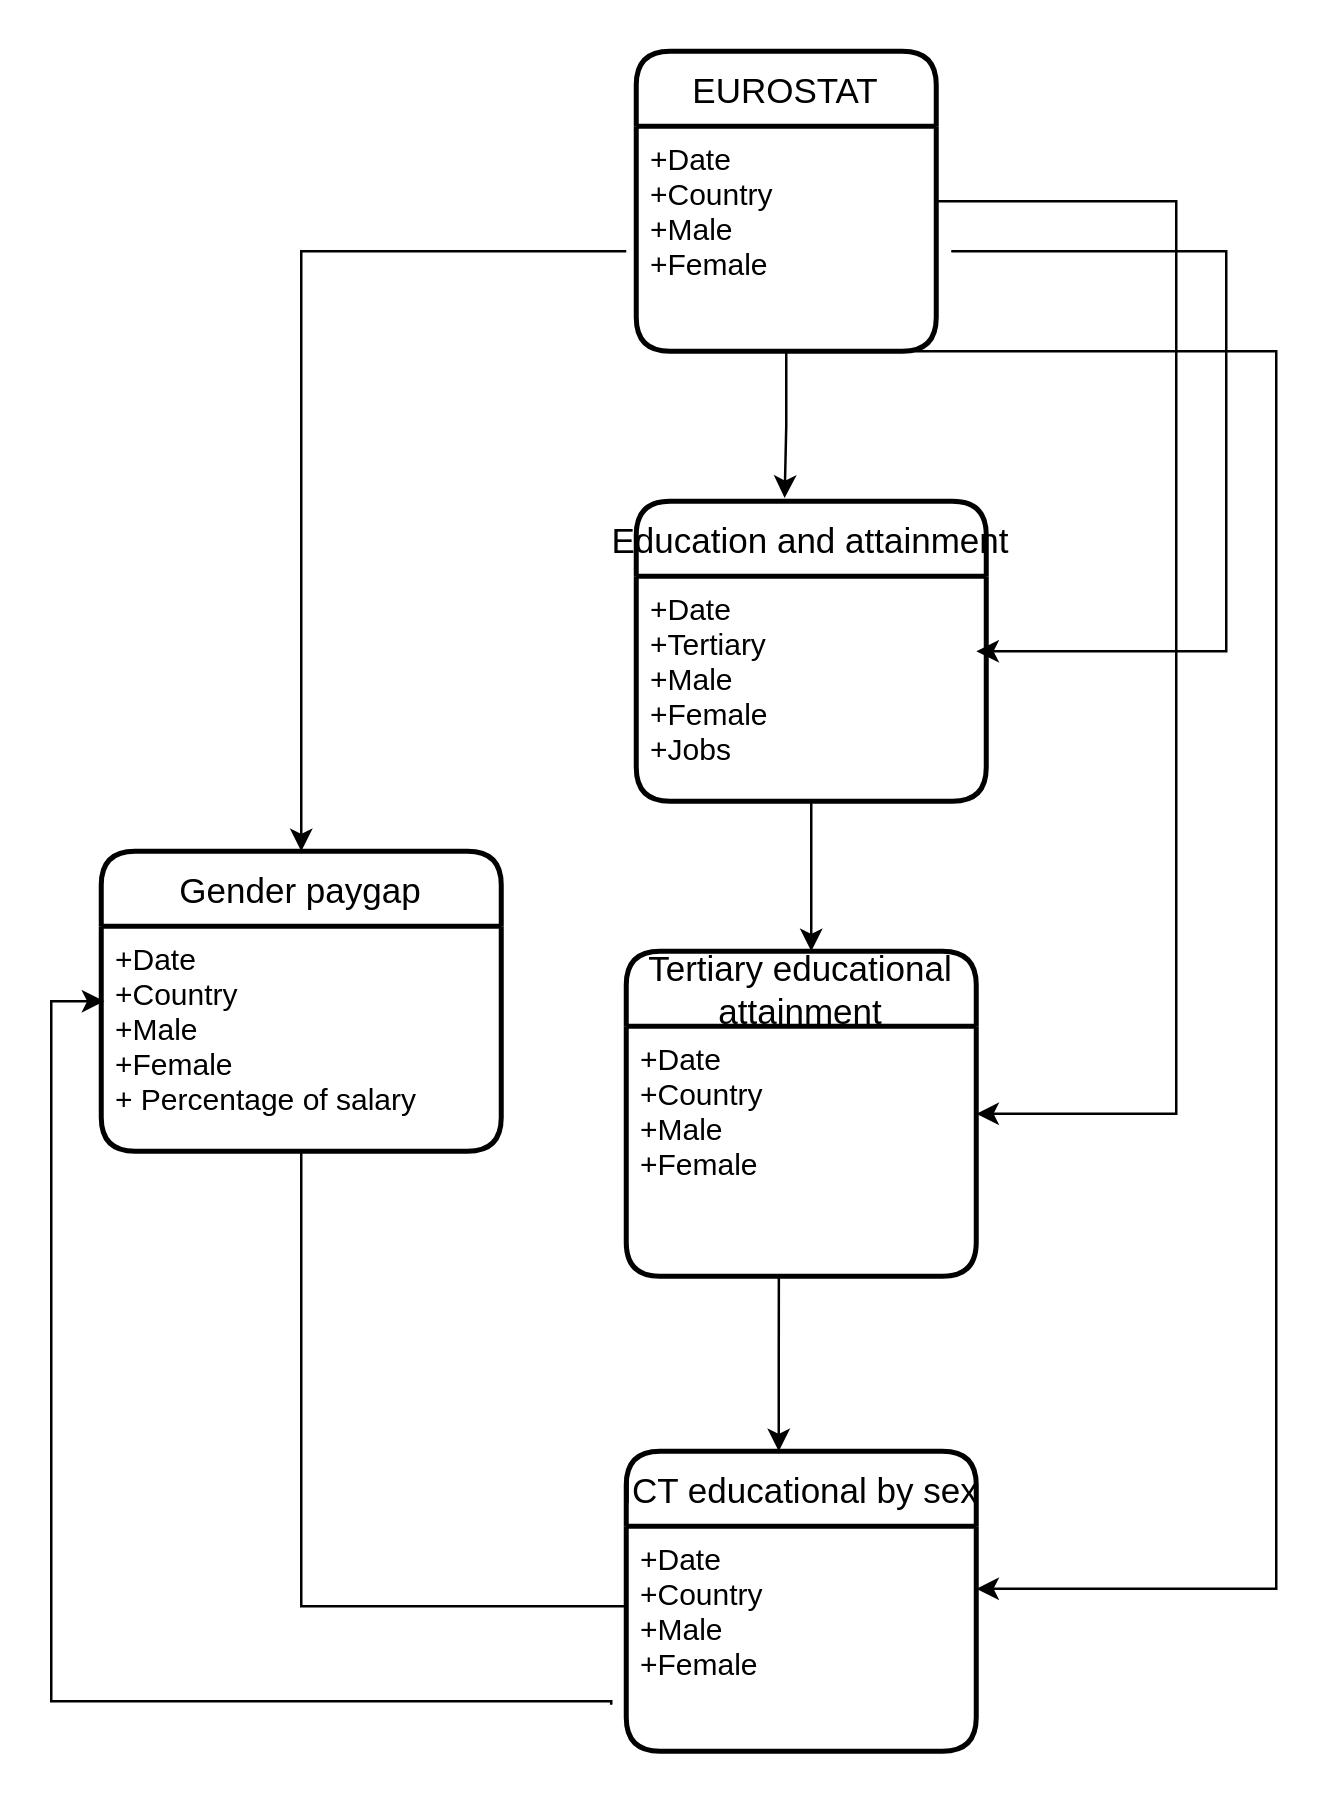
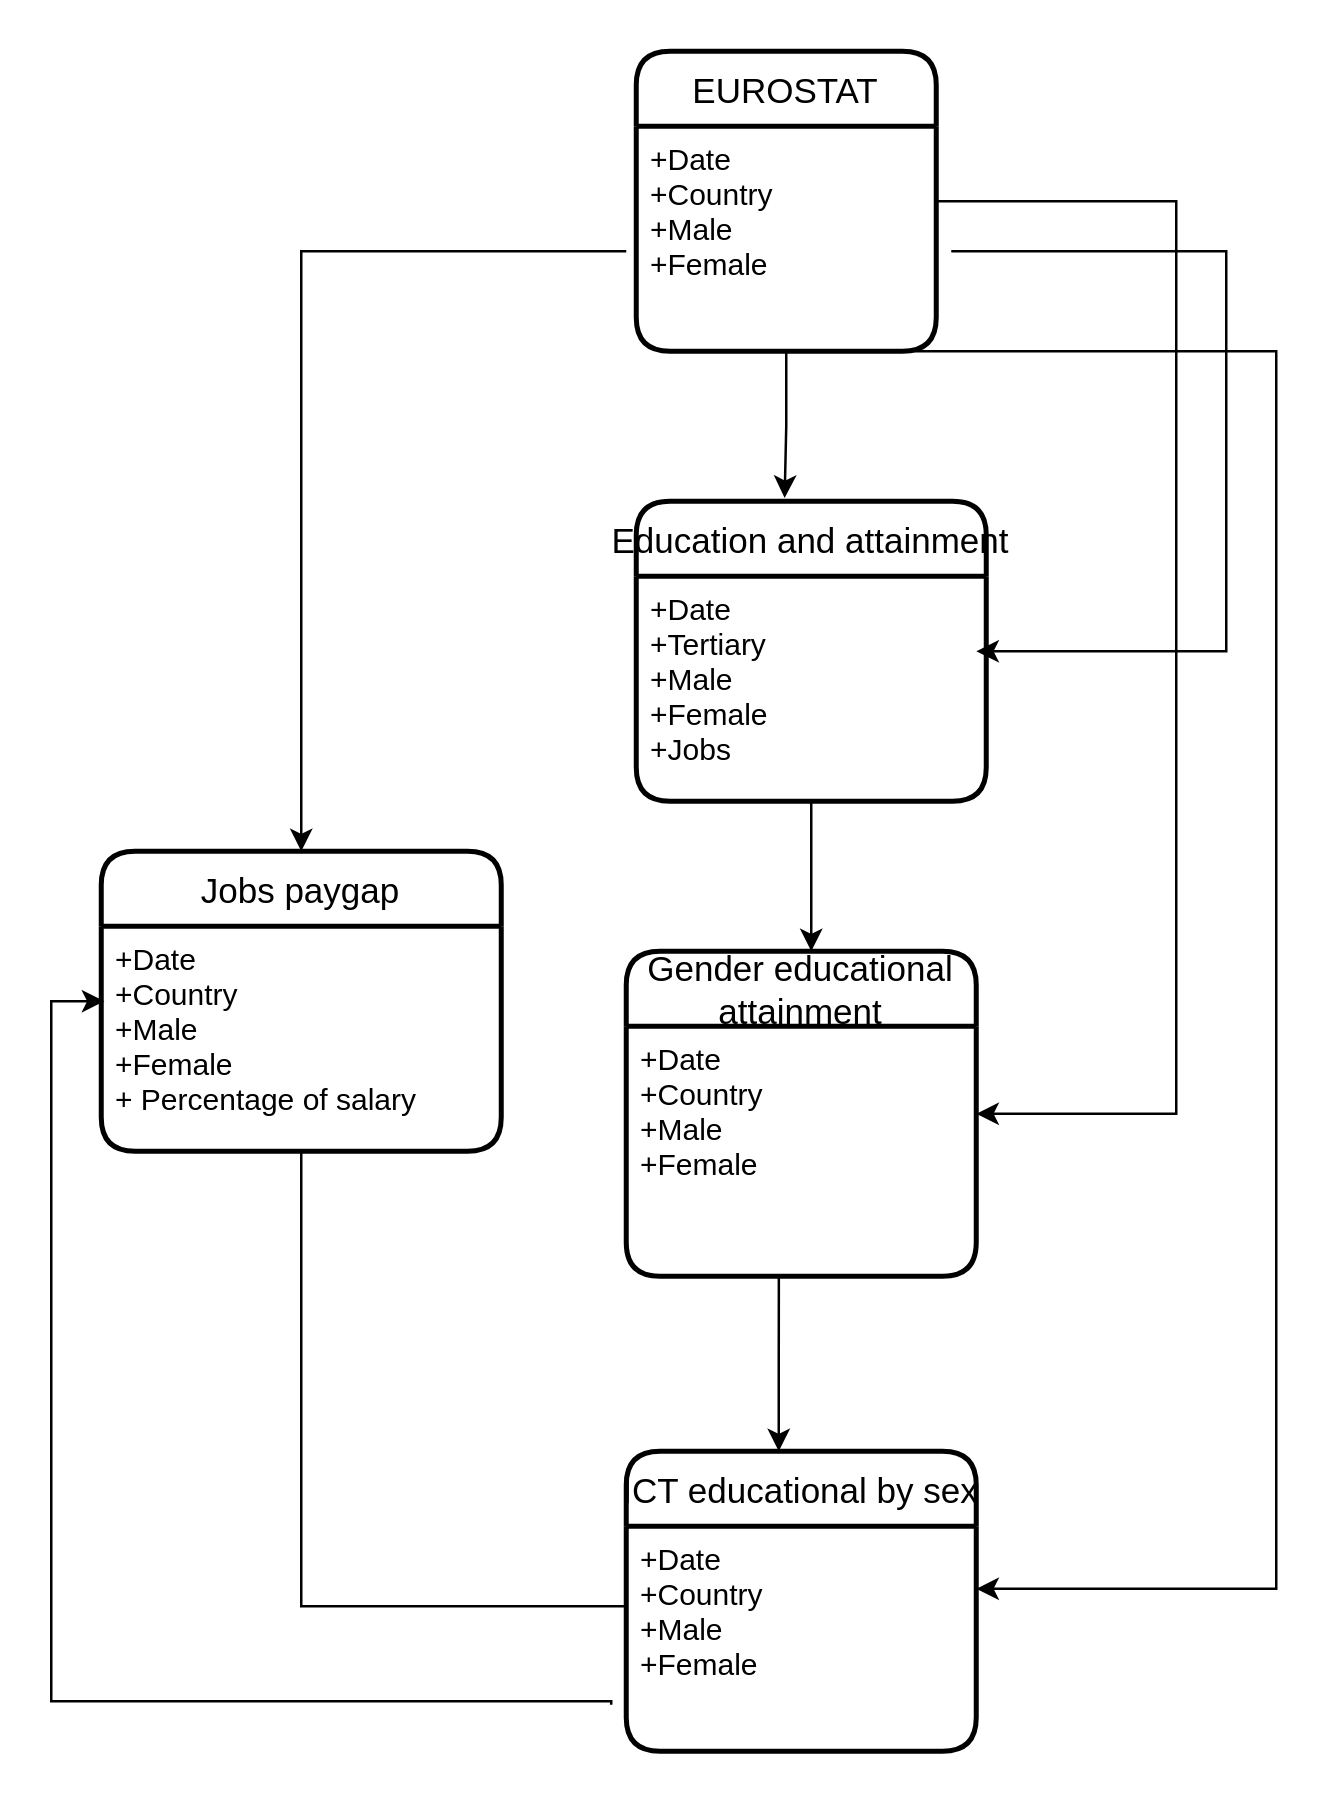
(300, 891) -> (300, 891)
(800, 970) -> (800, 970)
